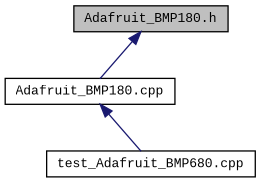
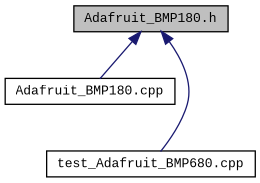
(125, 133) -> (188, 98)
